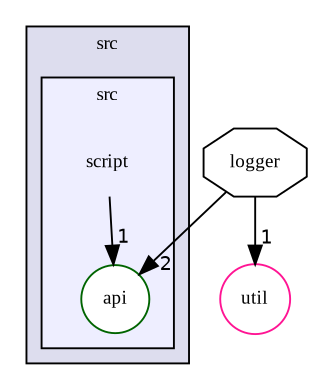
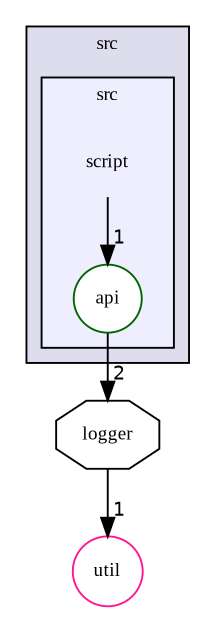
(201, 216) -> (108, 357)
